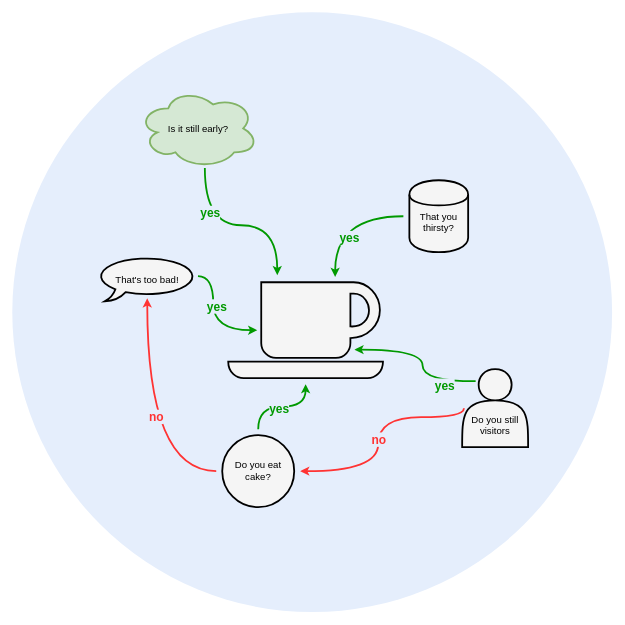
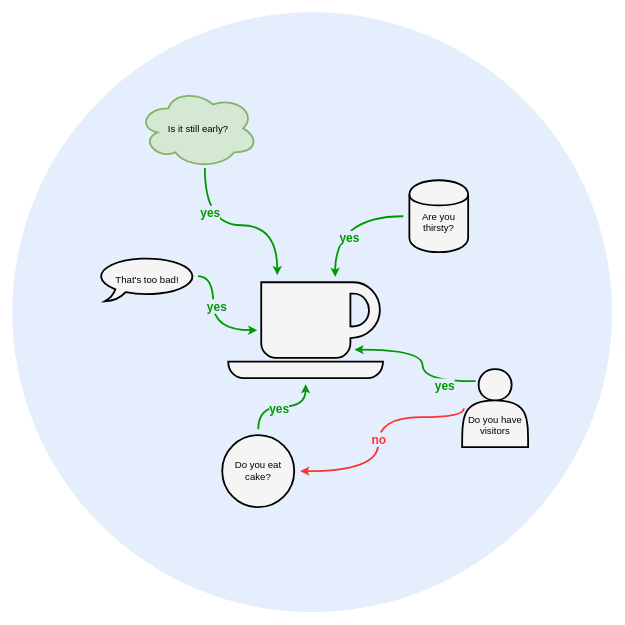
(439, 216) -> (439, 216)
(156, 402) -> none
(495, 408) -> (495, 408)
